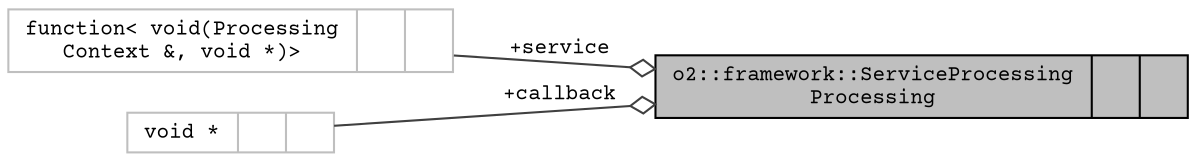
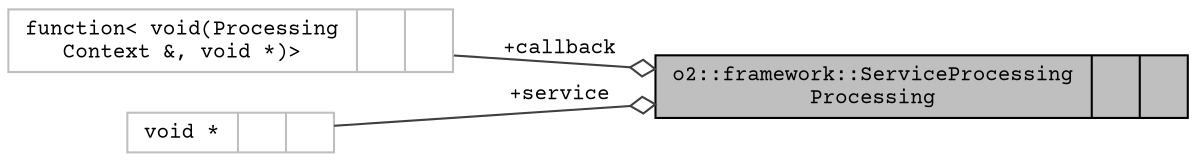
(554, 48) -> (554, 48)
(554, 94) -> (554, 94)
